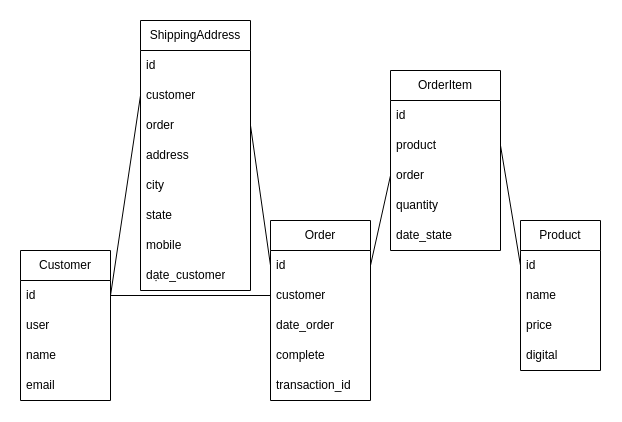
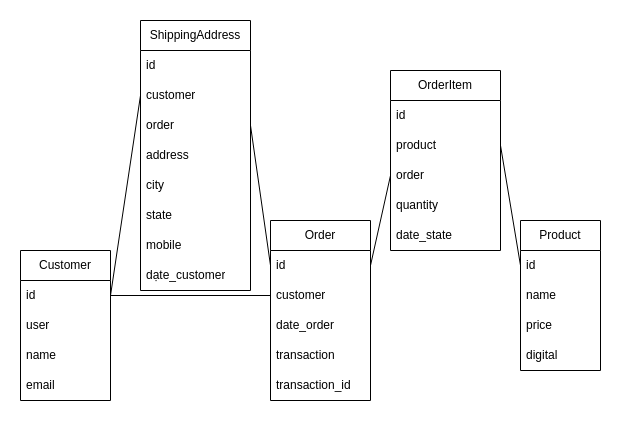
(302, 356) -> (312, 356)
